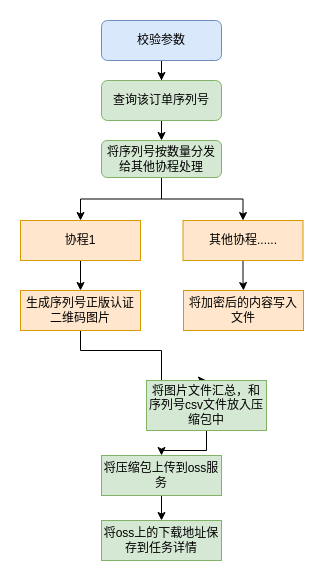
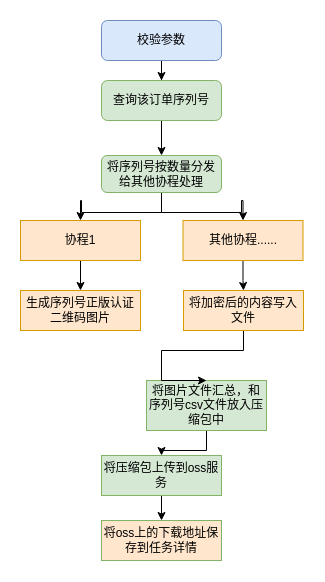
(162, 159) -> (162, 174)
(110, 351) -> none
none -> (214, 351)
(162, 541) -> (162, 541)
